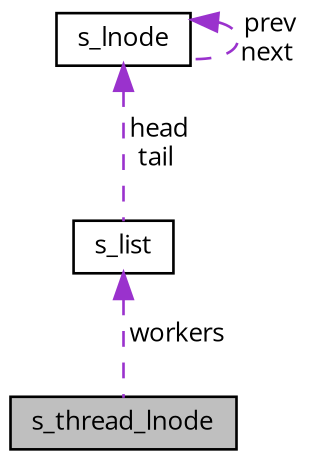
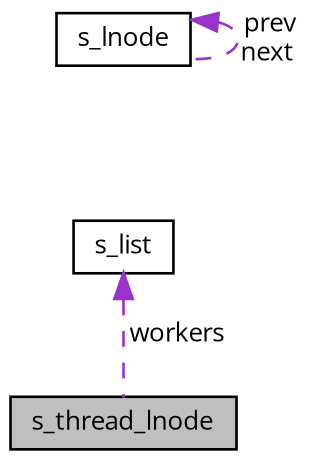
(124, 156) -> none
